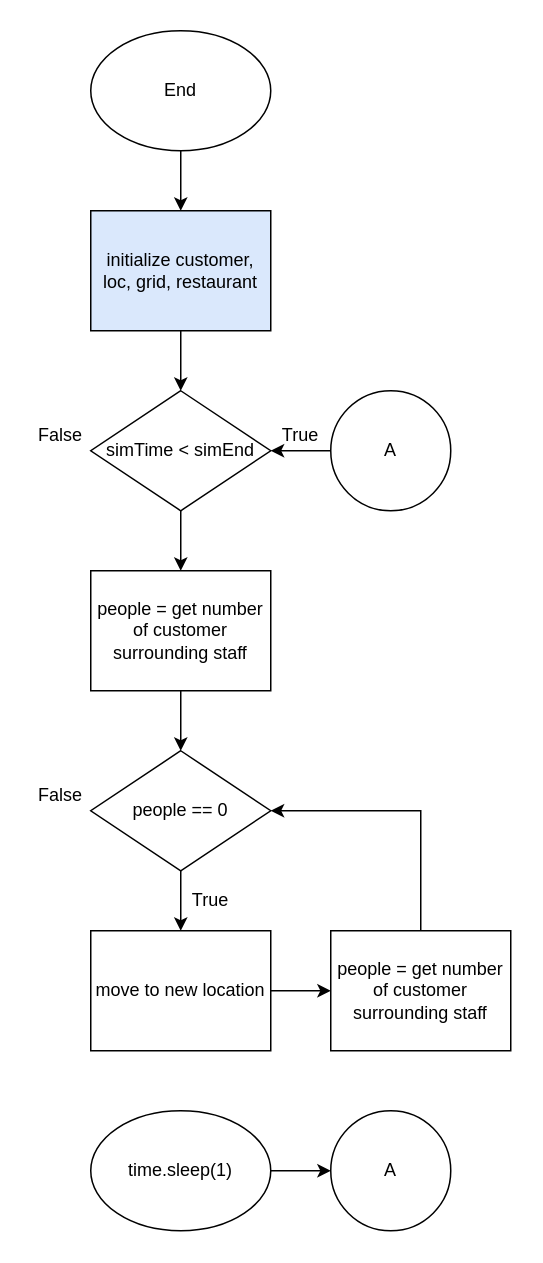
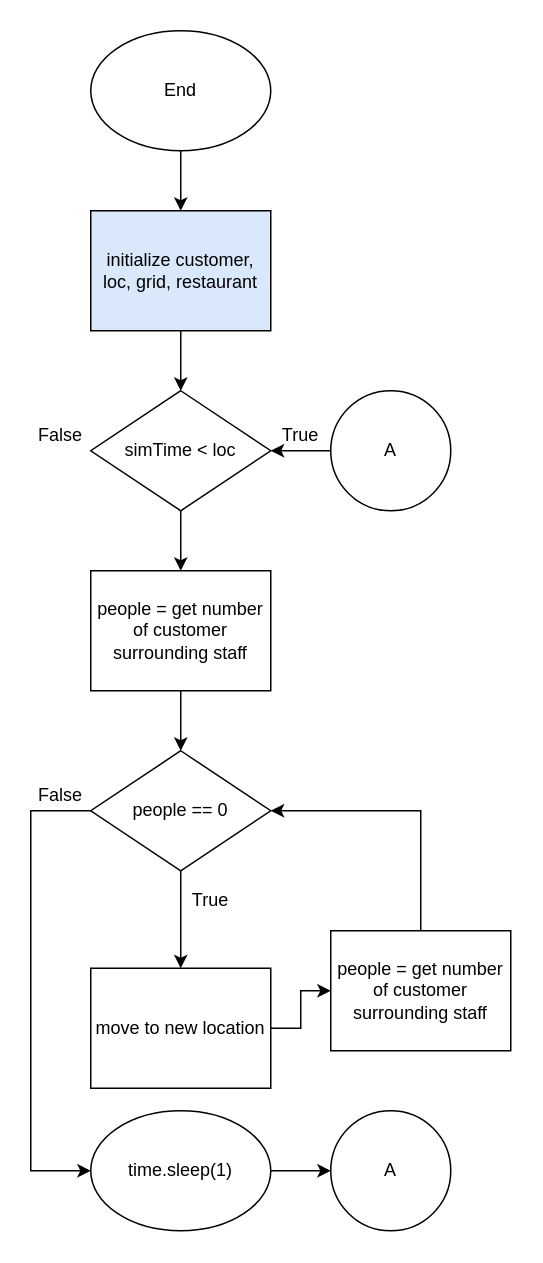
(181, 451) -> (181, 451)
none -> (31, 986)
(181, 991) -> (181, 1028)
